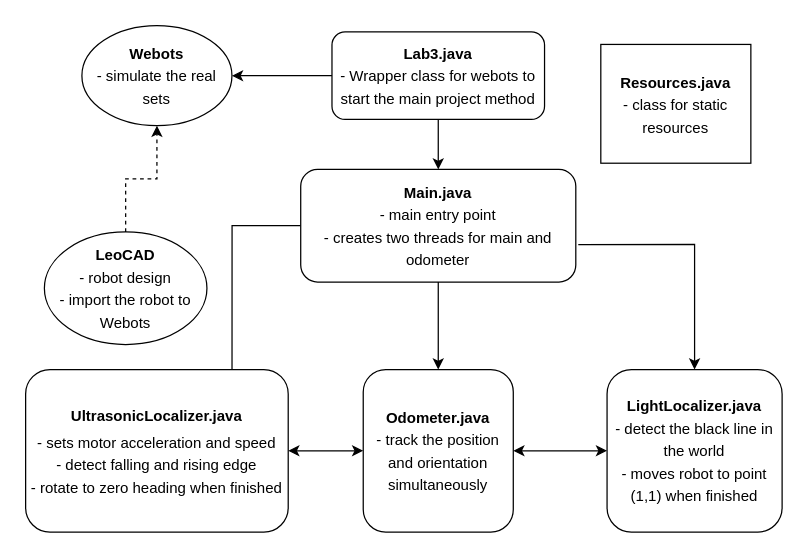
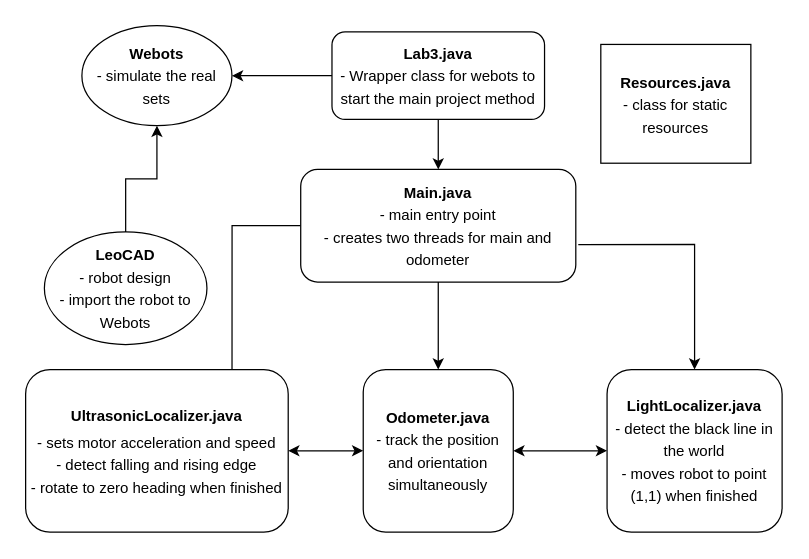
(139, 179) -> (139, 179)
